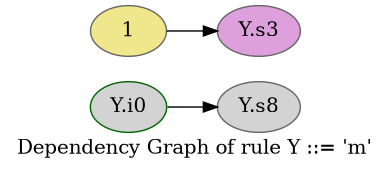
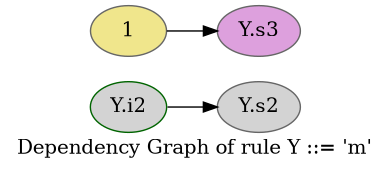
(129, 107) -> (129, 107)
(259, 107) -> (259, 107)
